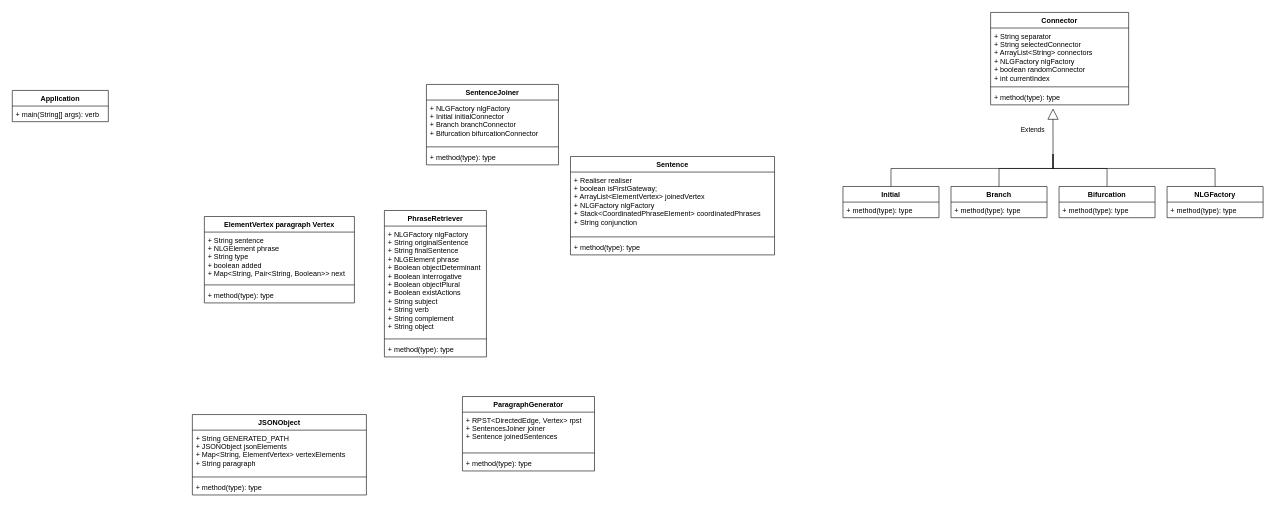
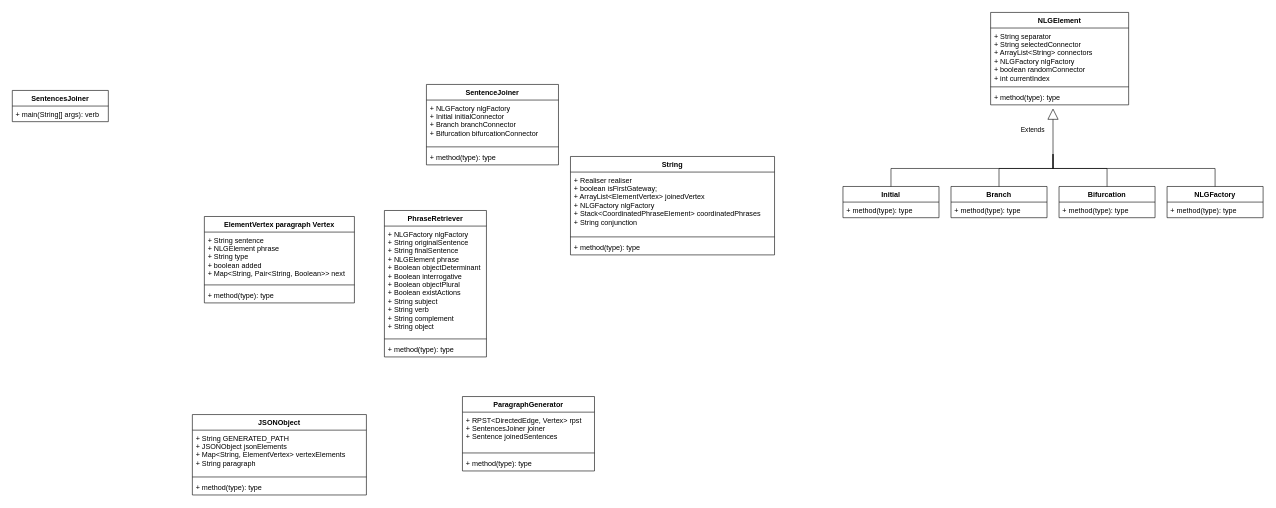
(1059, 20) -> (1059, 20)
(60, 98) -> (60, 98)
(672, 164) -> (672, 164)
